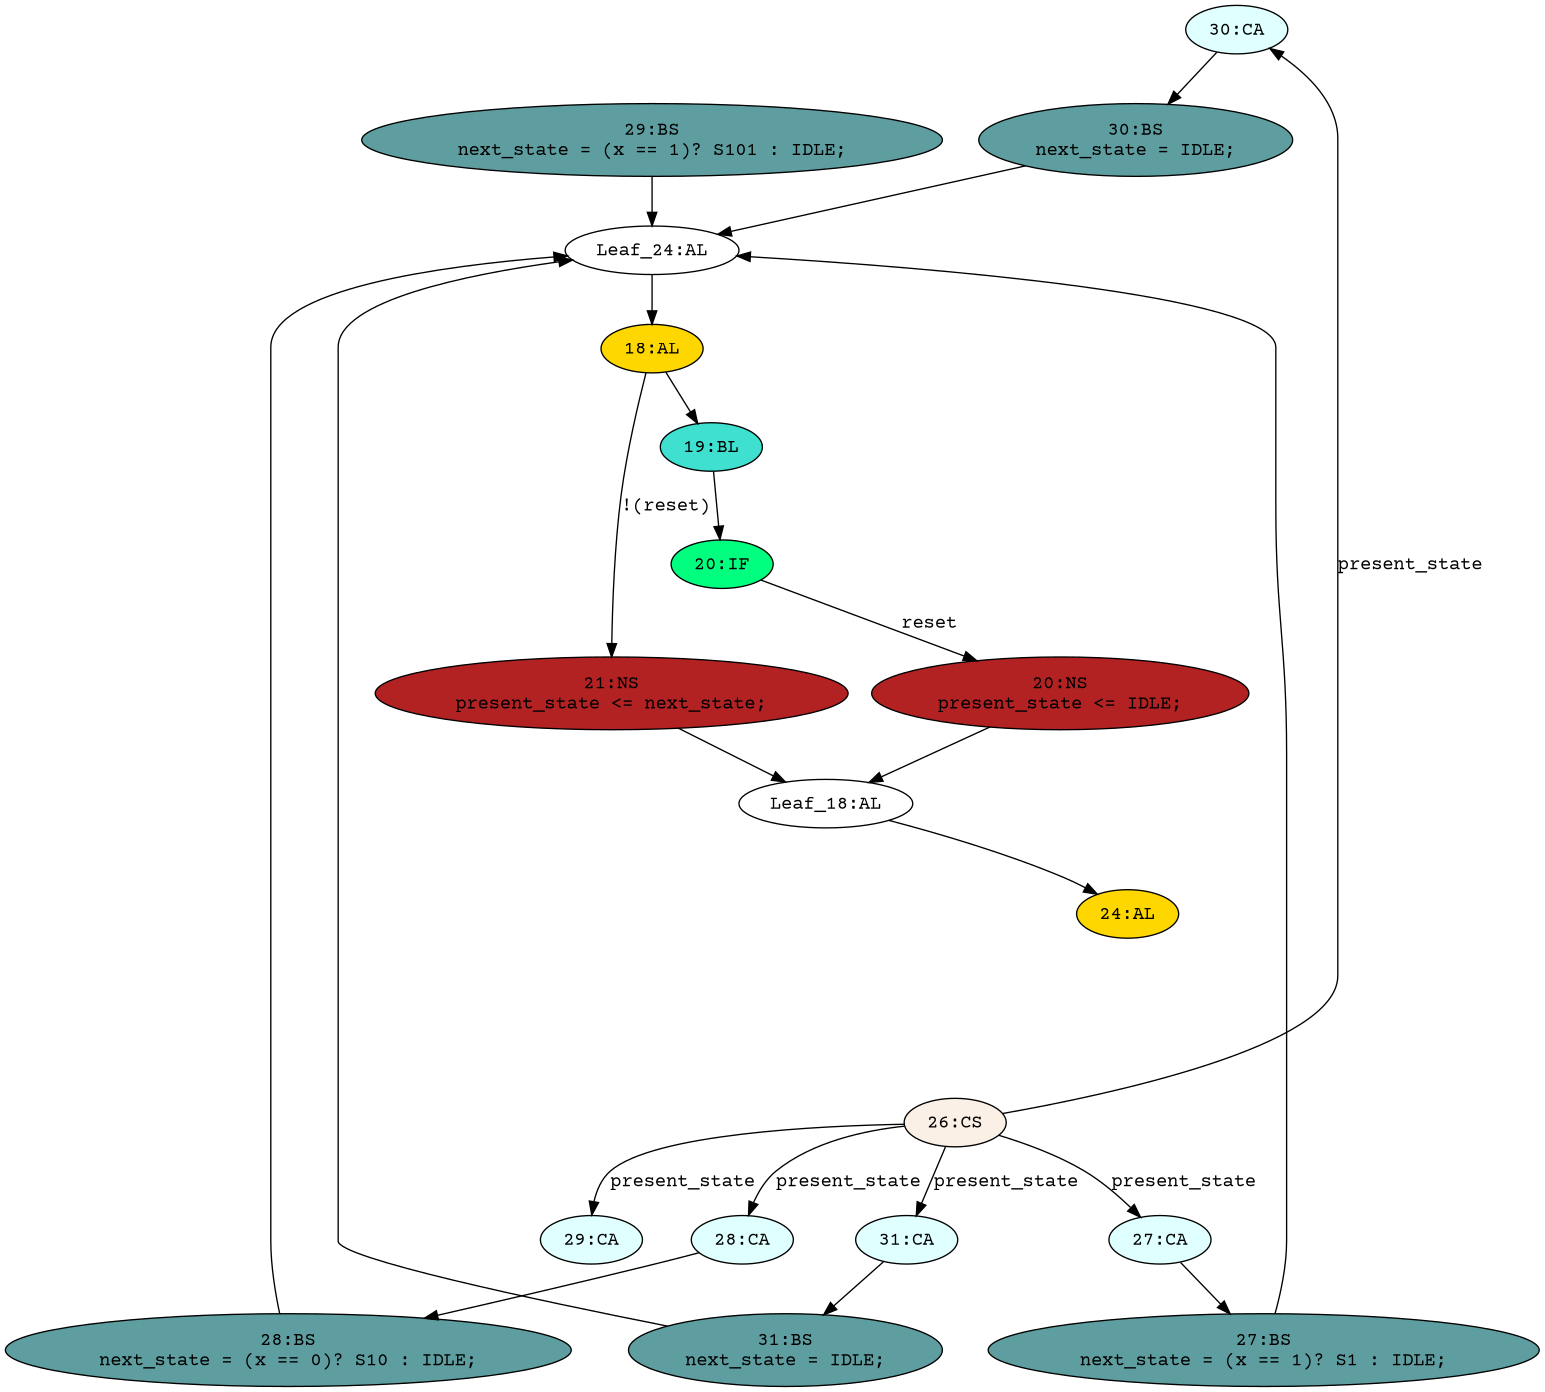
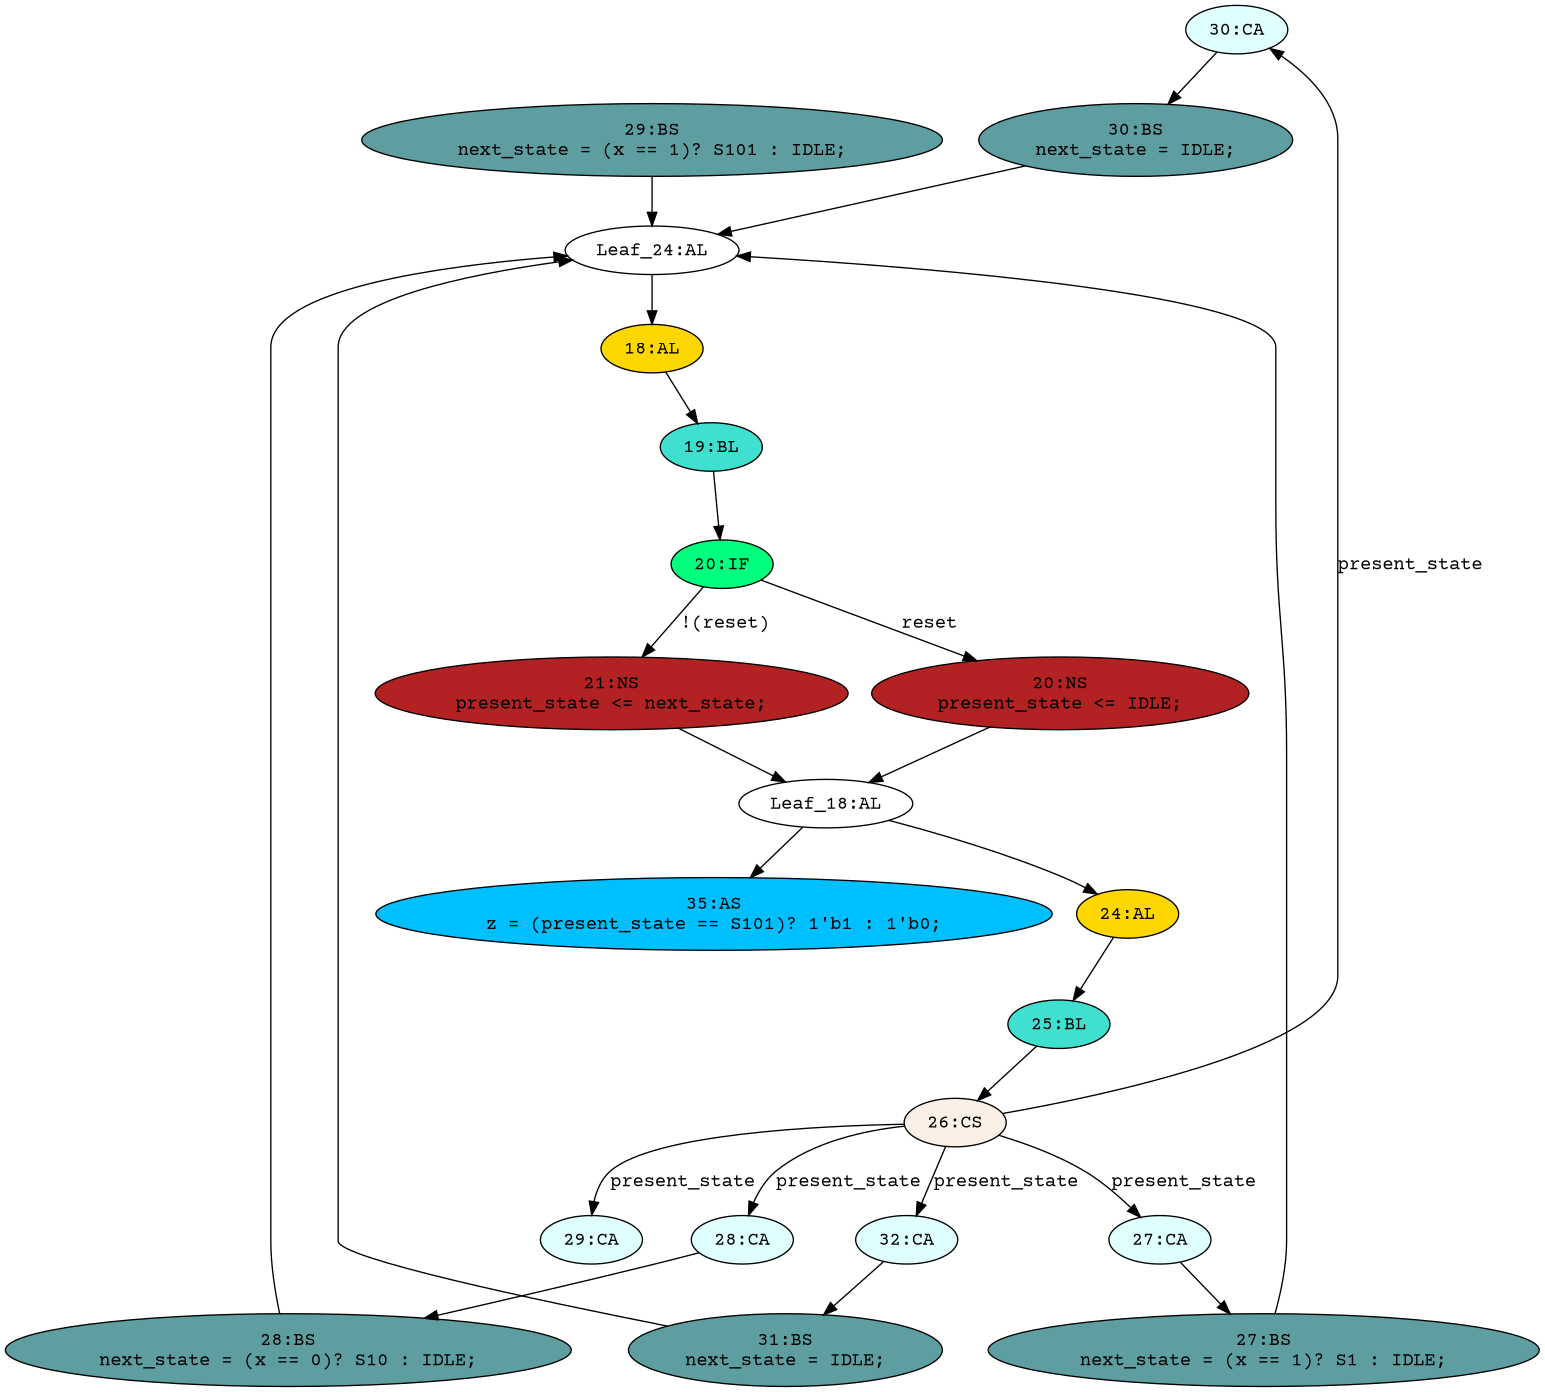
(620, 507) -> (677, 617)
none -> (714, 914)
none -> (1059, 1024)
(907, 1240) -> (907, 1240)
